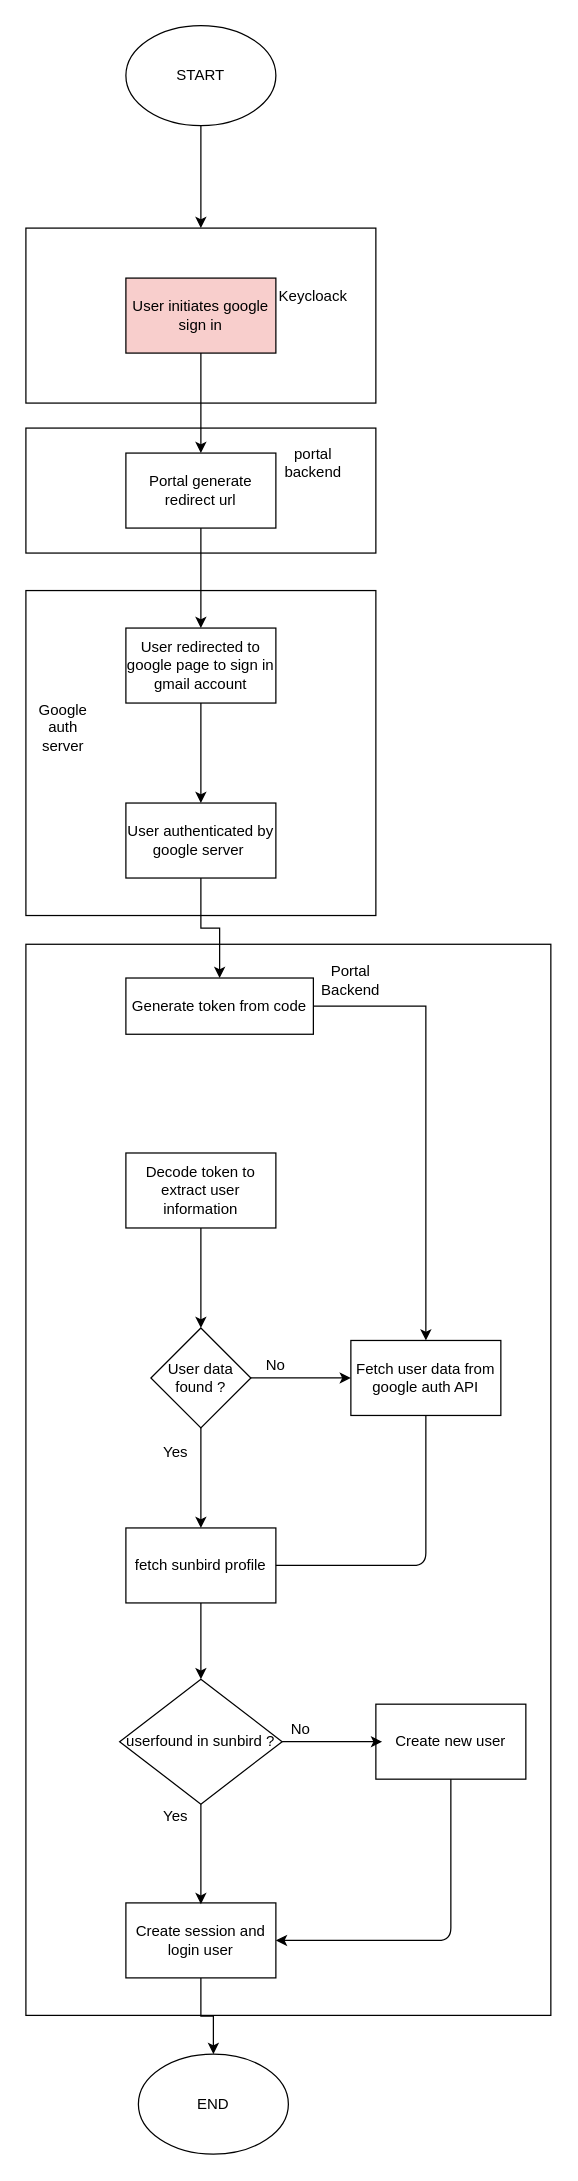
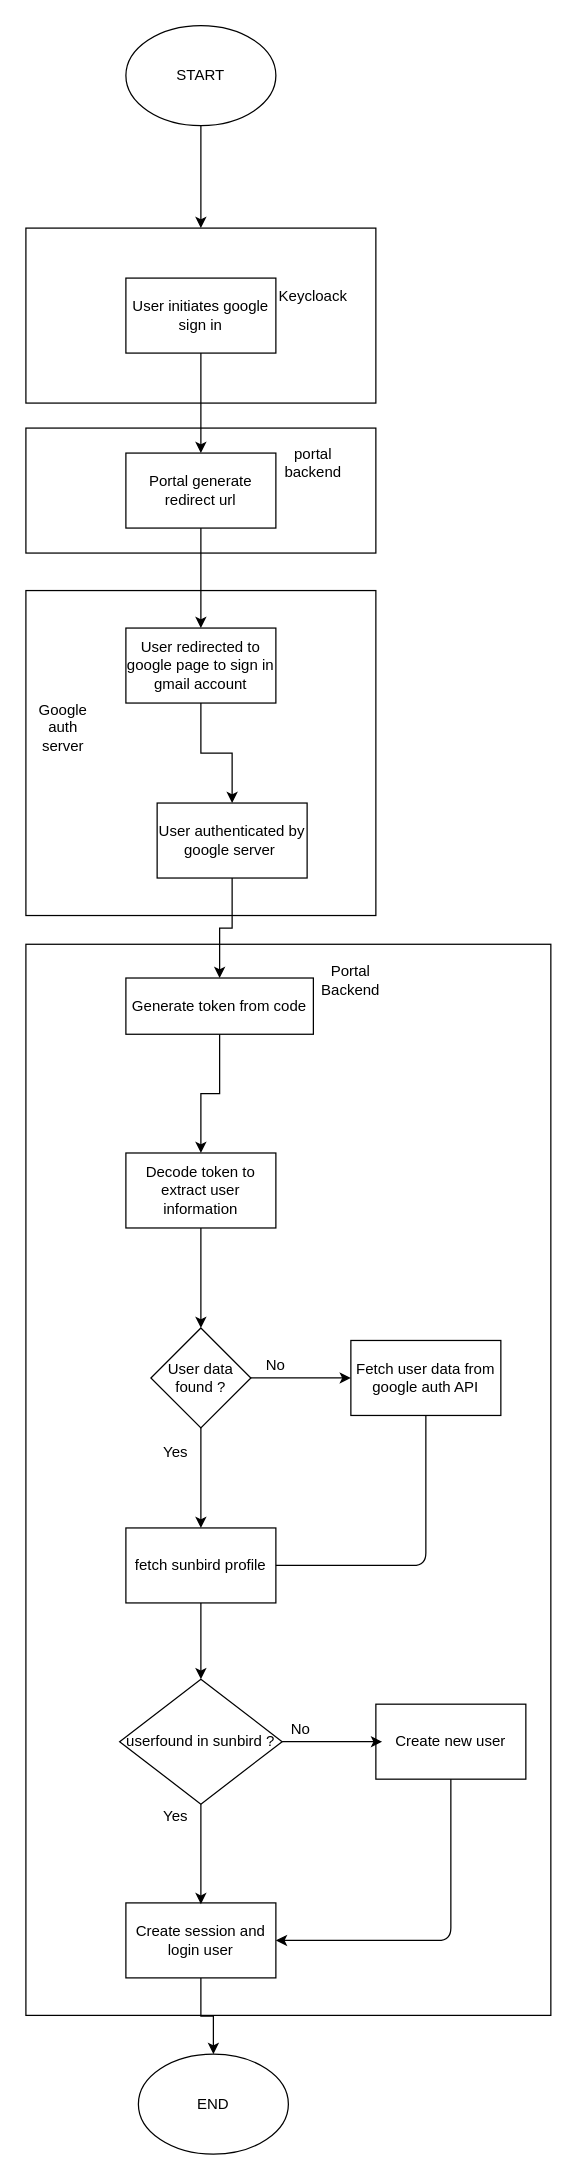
(201, 316) -> (201, 316)
(201, 841) -> (232, 841)
(426, 1113) -> (214, 1094)
